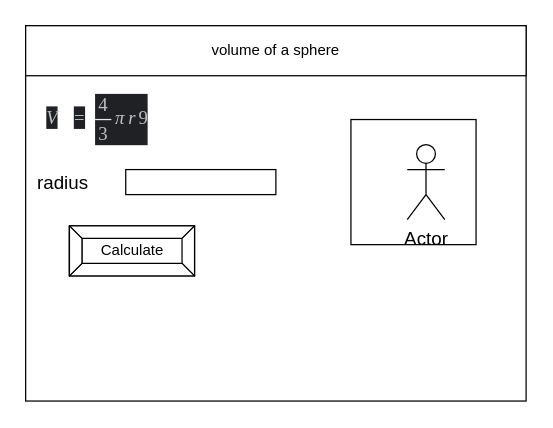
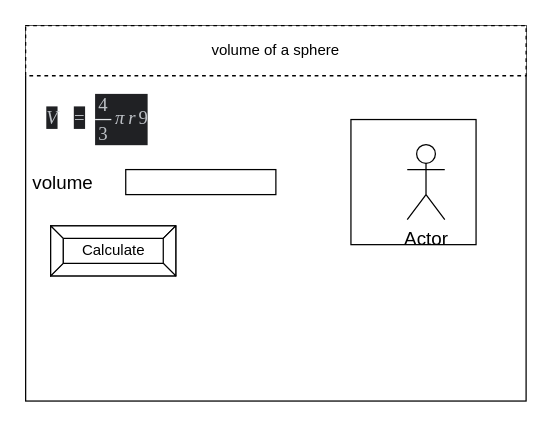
(276, 51) -> (276, 51)
(63, 182) -> (63, 182)
(132, 251) -> (113, 251)
